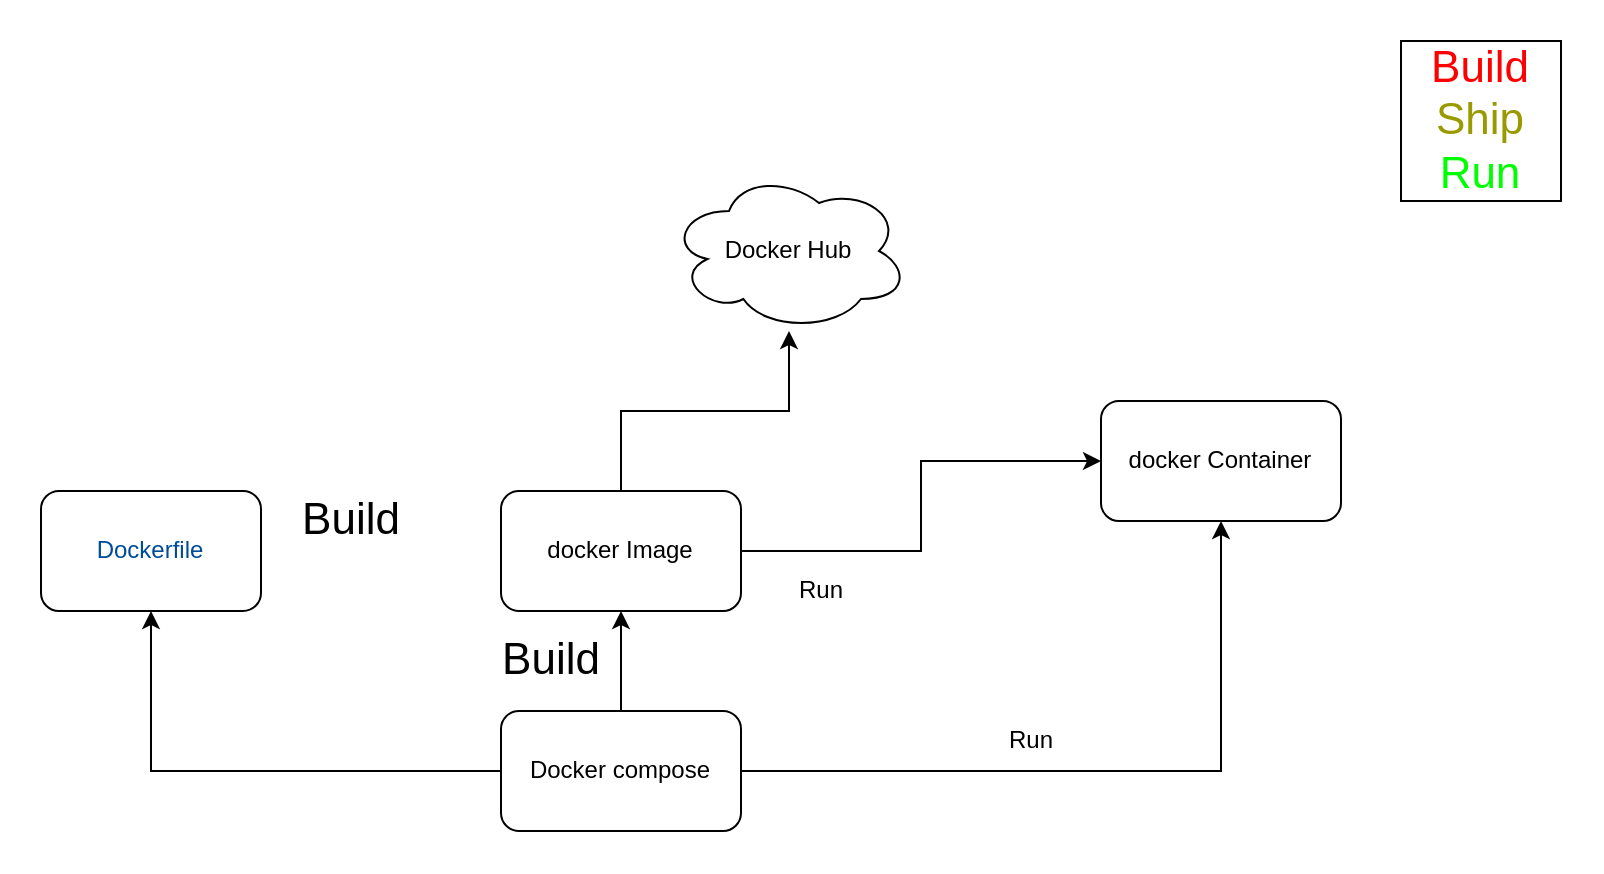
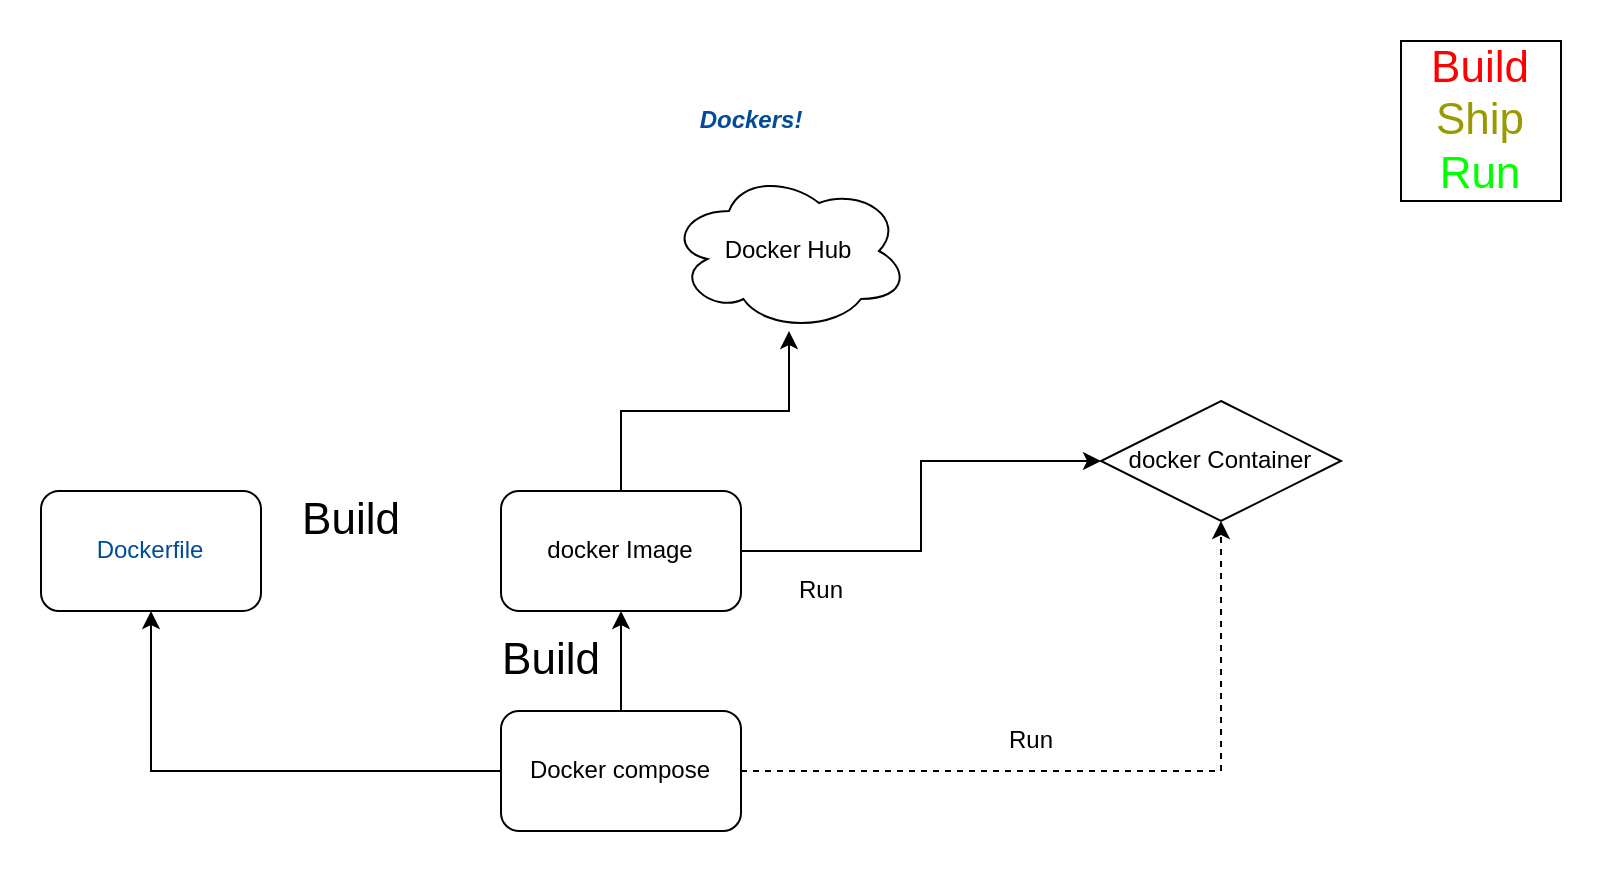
none -> (751, 121)
(1221, 461) -> (1221, 461)
(1101, 771) -> (1101, 771)
